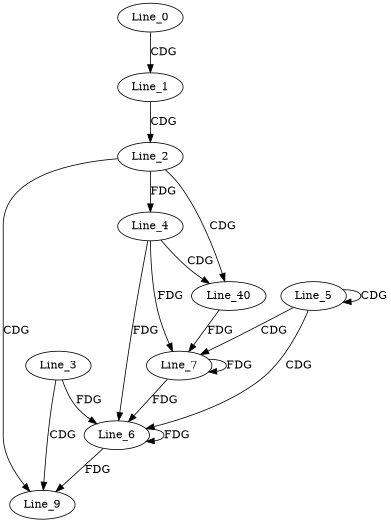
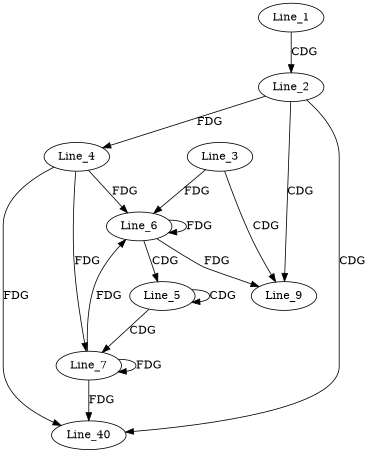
(150, 18) -> none
(201, 261) -> (16, 296)
(206, 328) -> (89, 396)
(247, 389) -> (150, 257)
